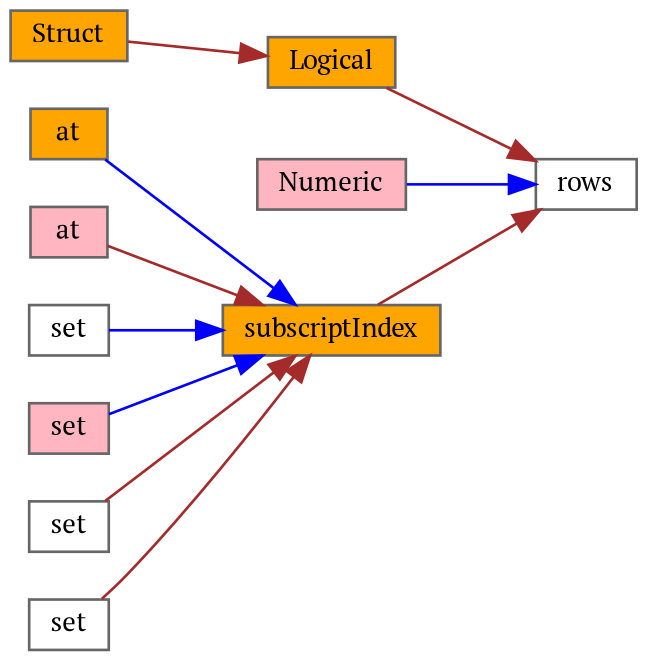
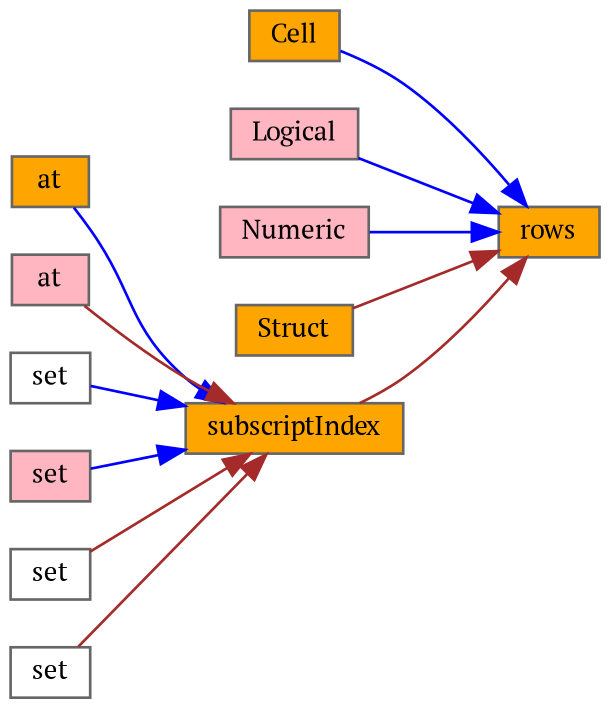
none -> (294, 36)
(184, 47) -> (413, 285)
(332, 62) -> (294, 134)
(449, 118) -> (416, 181)
(586, 184) -> (549, 232)
